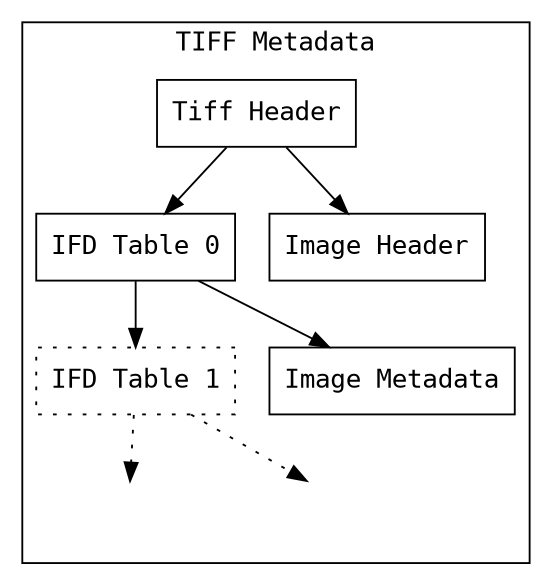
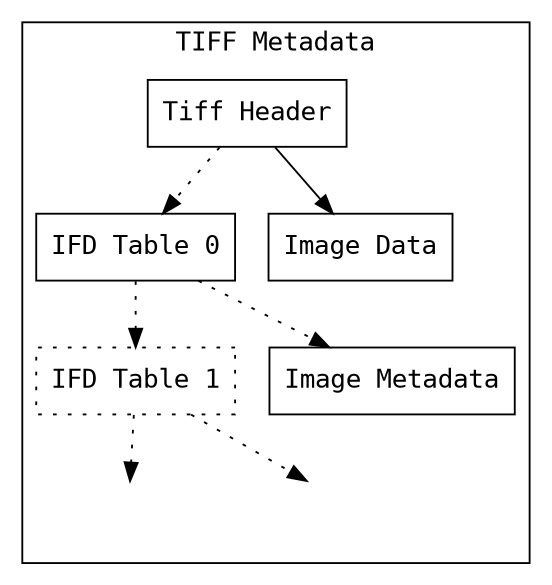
(202, 173) -> (197, 173)
(377, 247) -> (361, 247)
(136, 305) -> (136, 305)
(255, 310) -> (255, 310)
